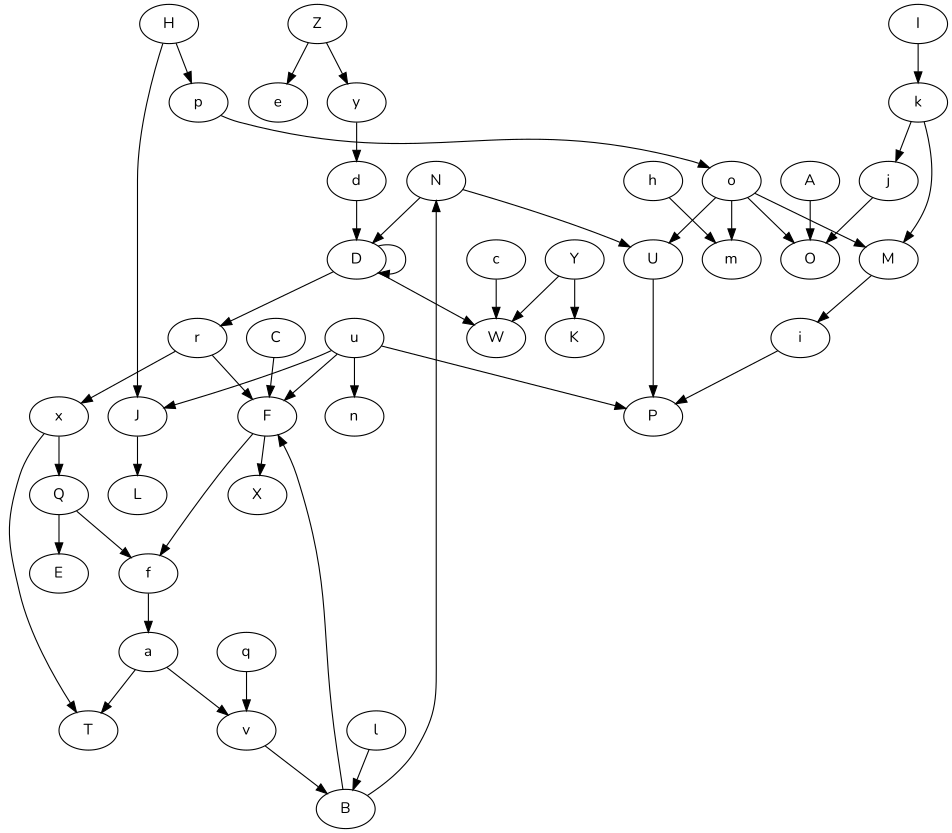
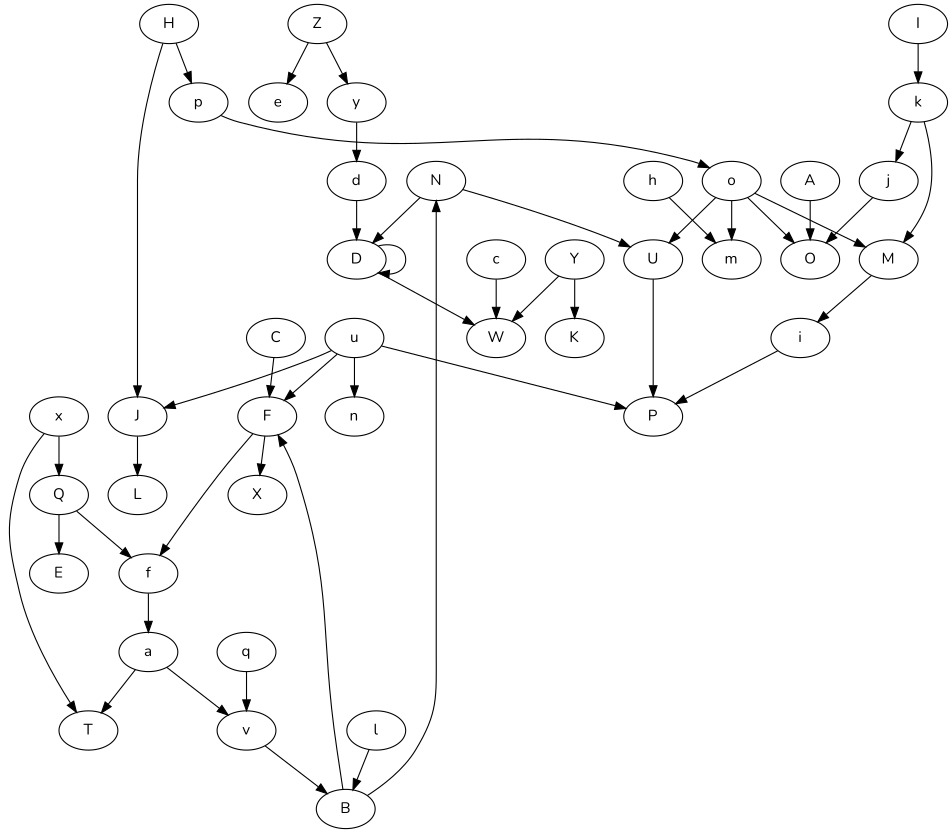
(197, 338) -> none
